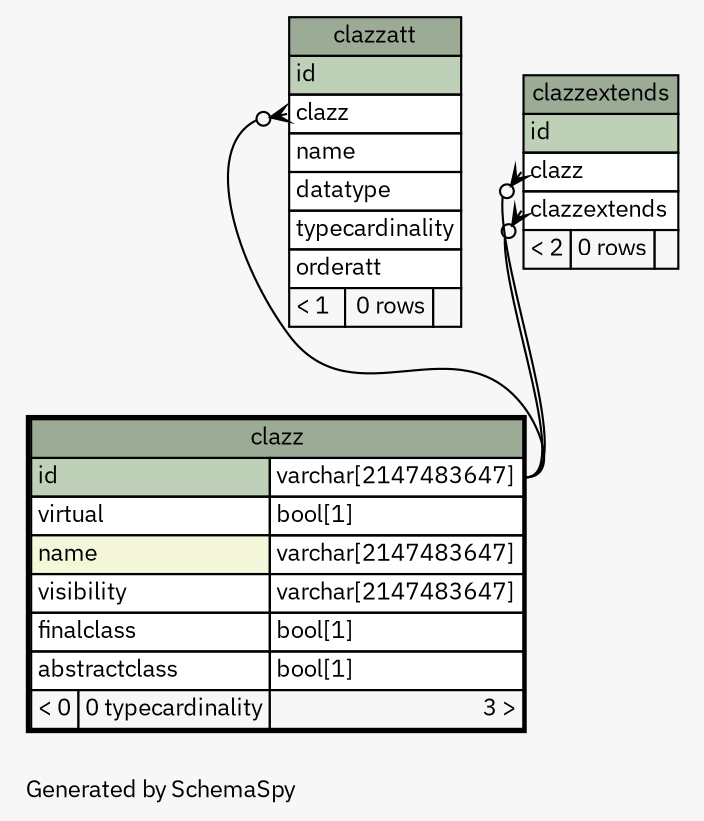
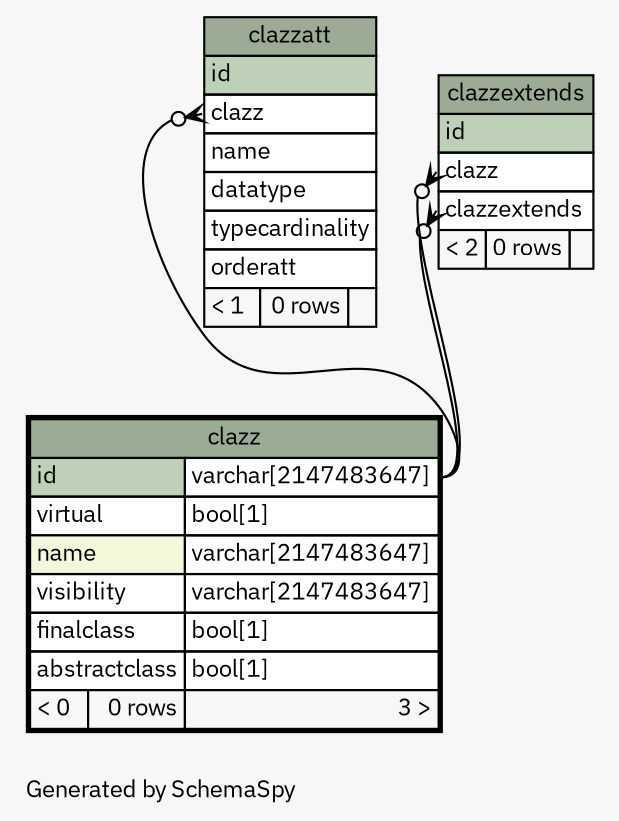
(174, 708) -> (143, 708)
